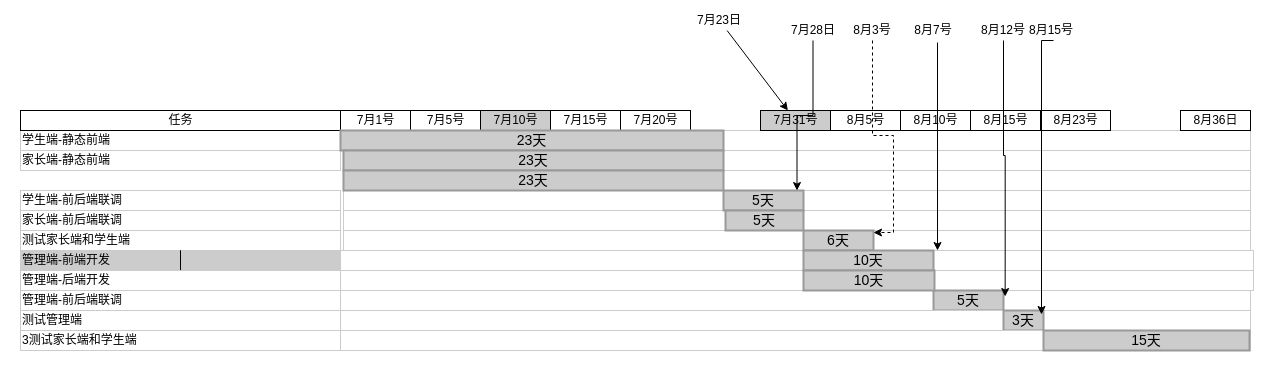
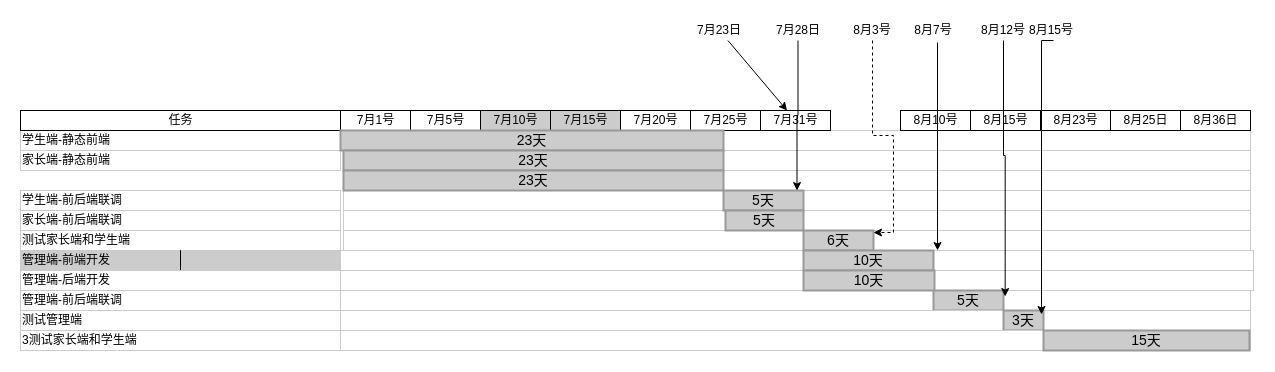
(720, 21) -> (720, 31)
(813, 31) -> (798, 31)
(586, 121) -> (586, 121)
none -> (726, 121)
(796, 121) -> (796, 121)
(866, 121) -> none
none -> (1146, 121)
